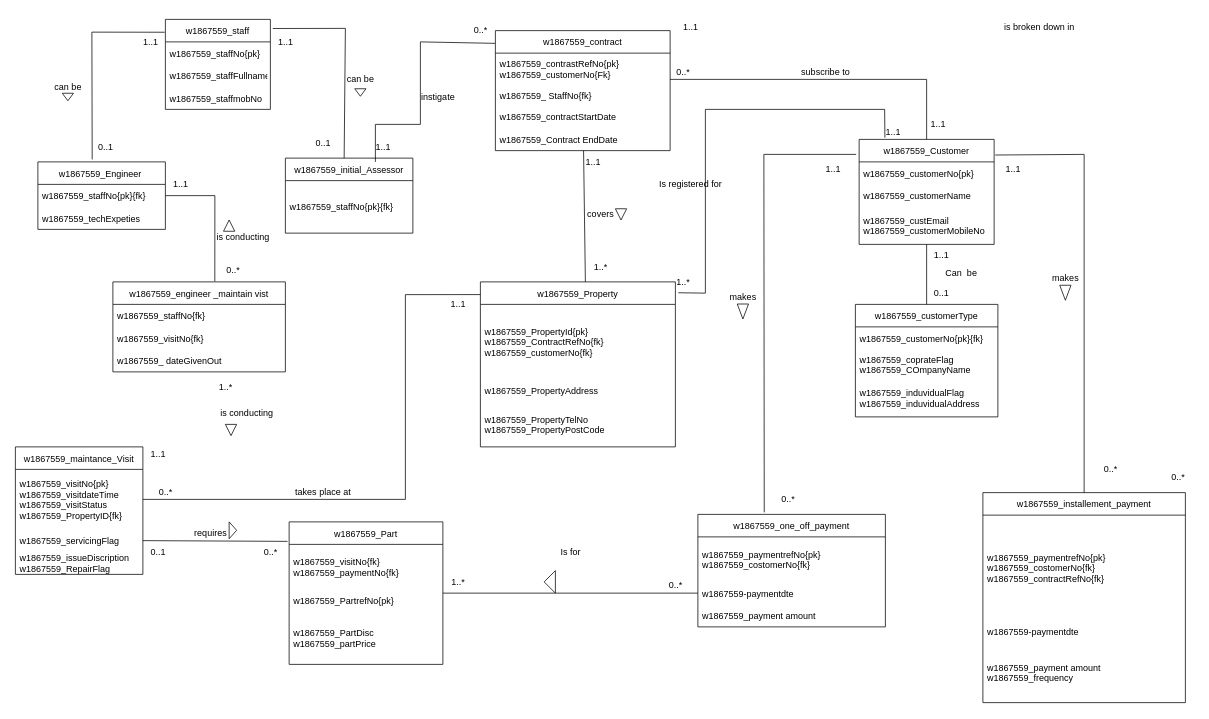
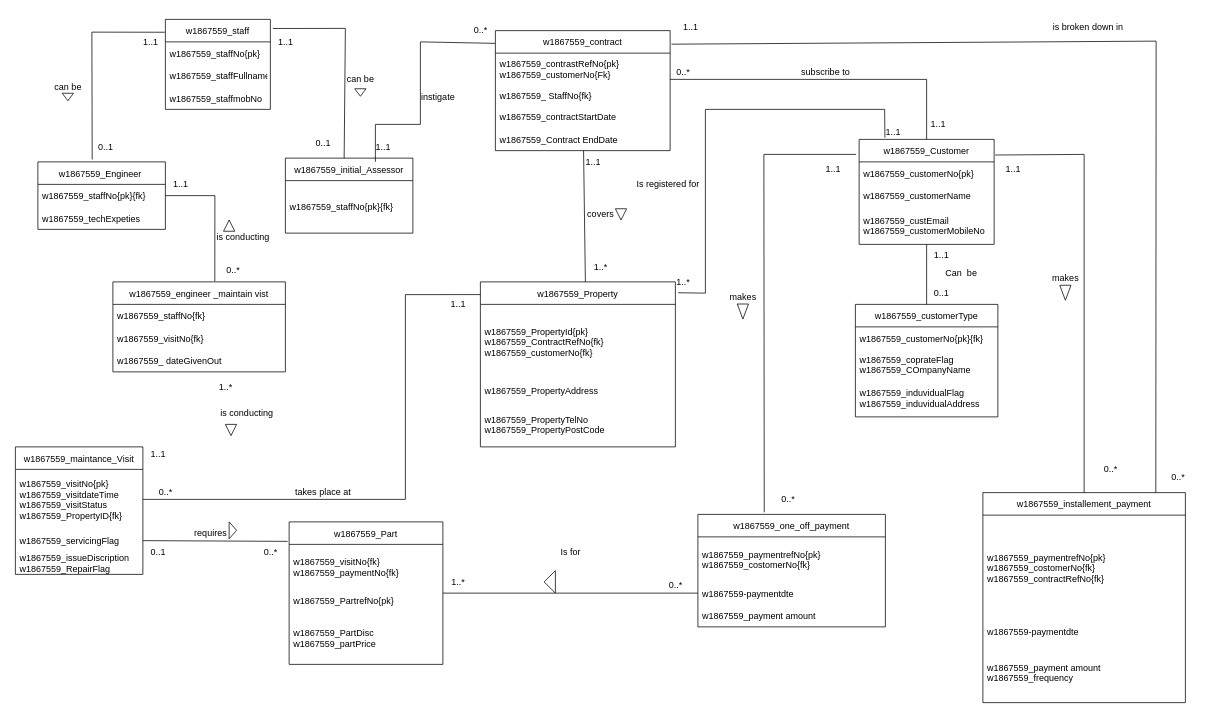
(1039, 27) -> (1088, 27)
none -> (1140, 41)
(690, 184) -> (668, 184)
